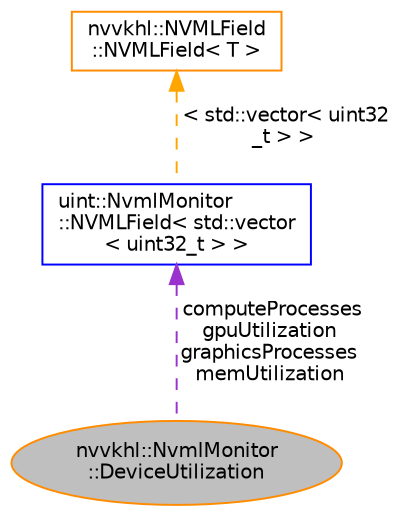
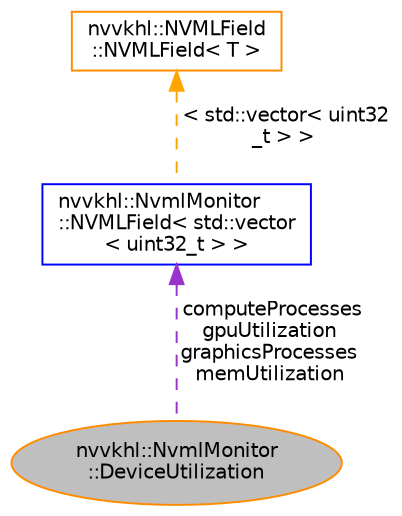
(177, 224) -> (177, 224)
